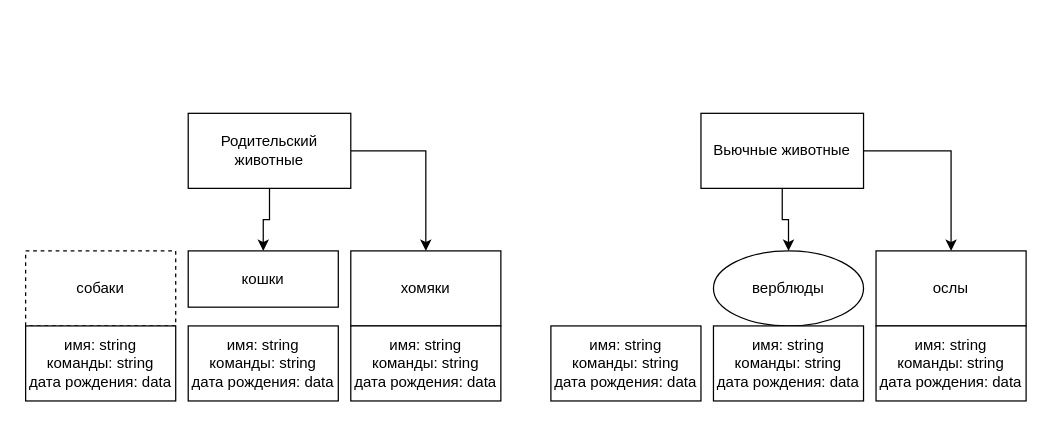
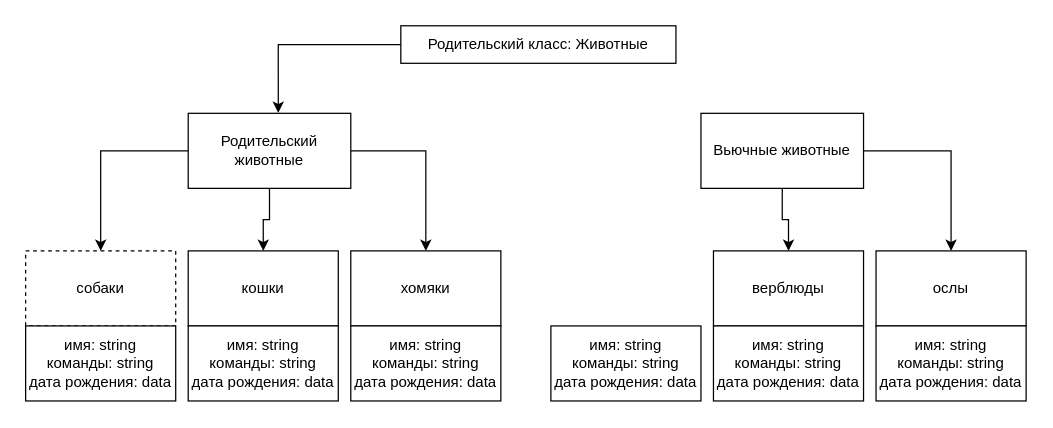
none -> (309, 44)
none -> (538, 44)
none -> (101, 153)
(263, 279) -> (263, 288)
(788, 288) -> (788, 288)
